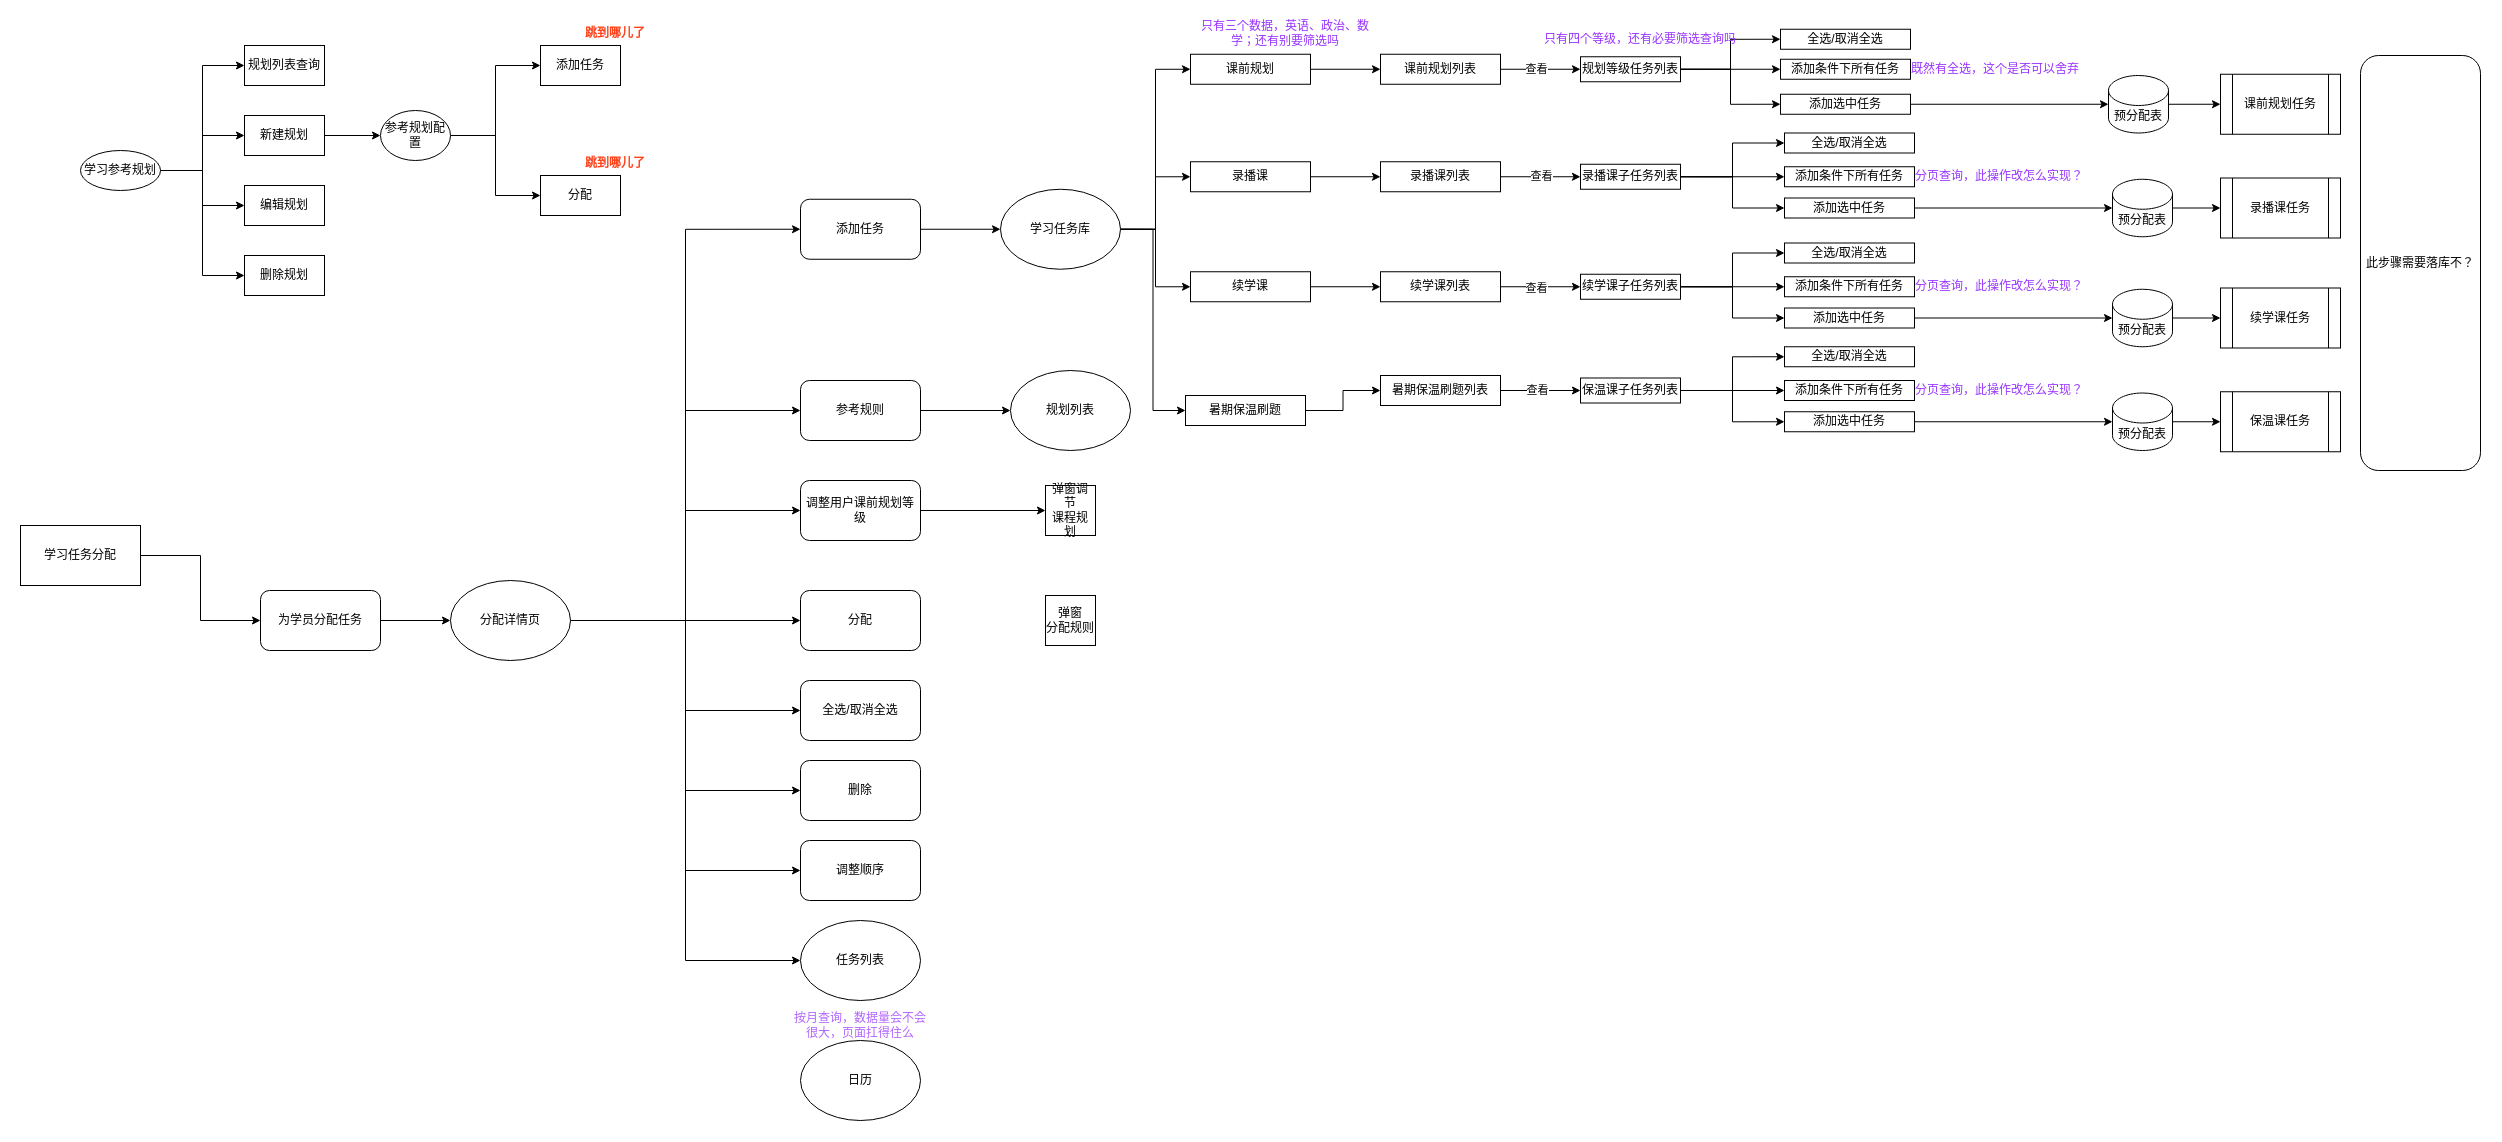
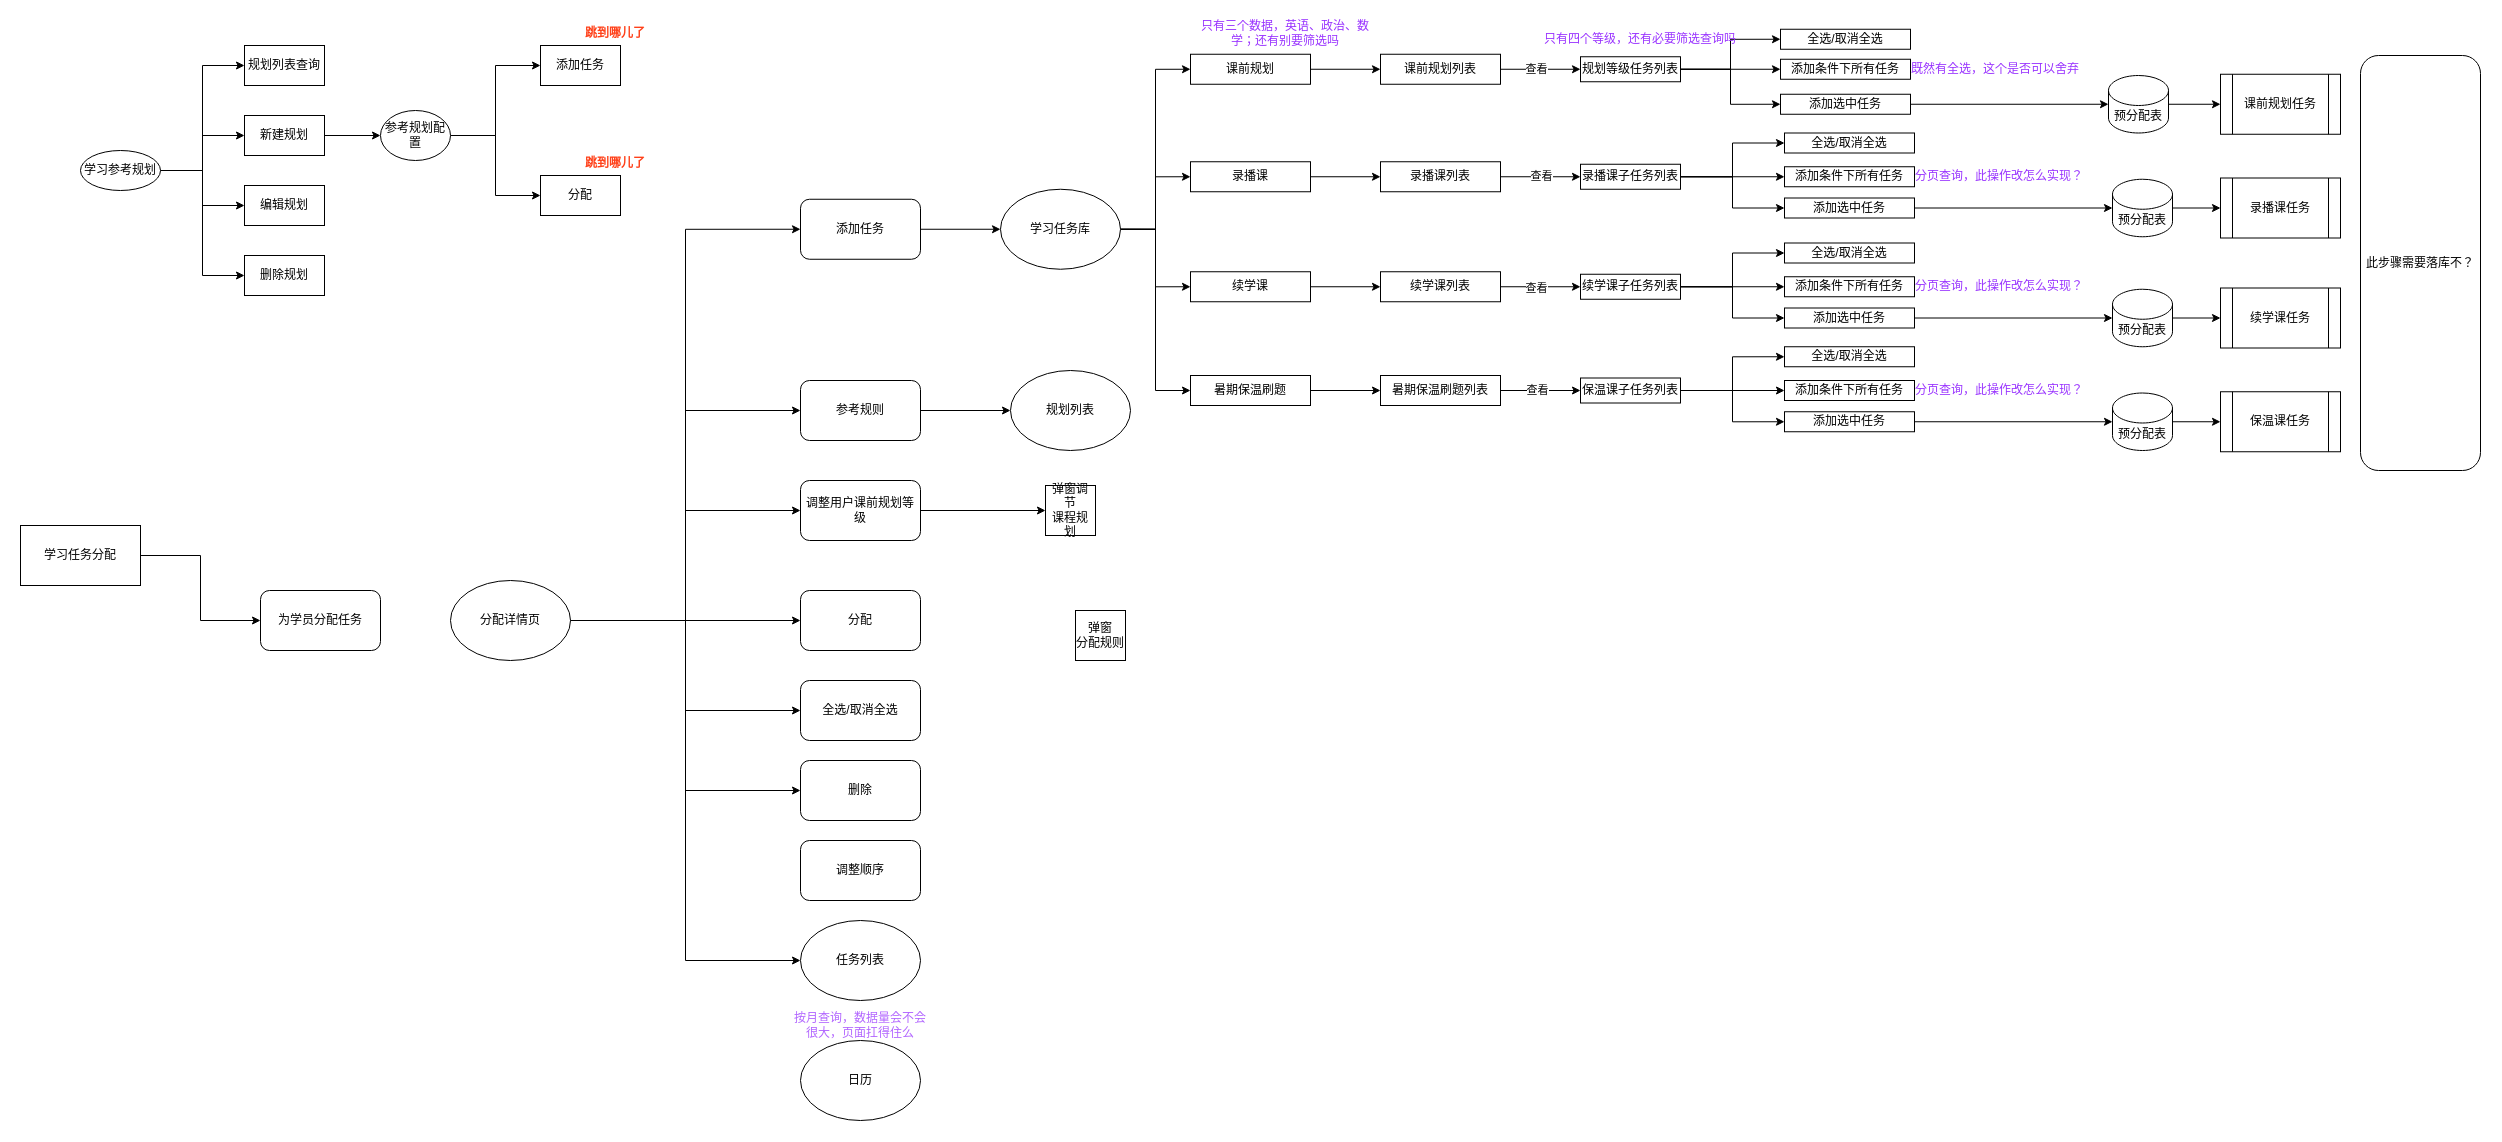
(1246, 411) -> (1251, 391)
(412, 621) -> none
(1071, 621) -> (1101, 636)
(740, 871) -> none
